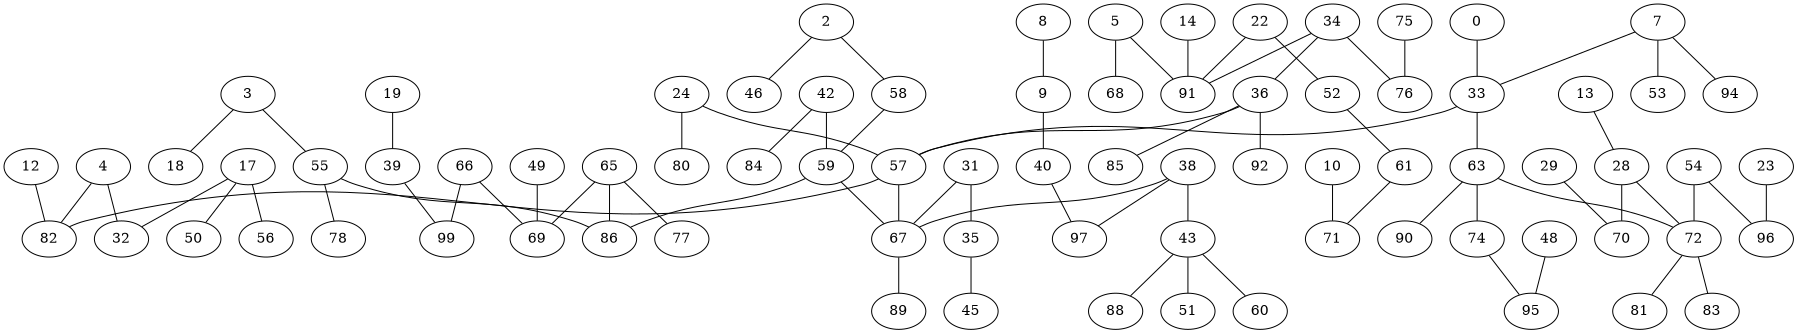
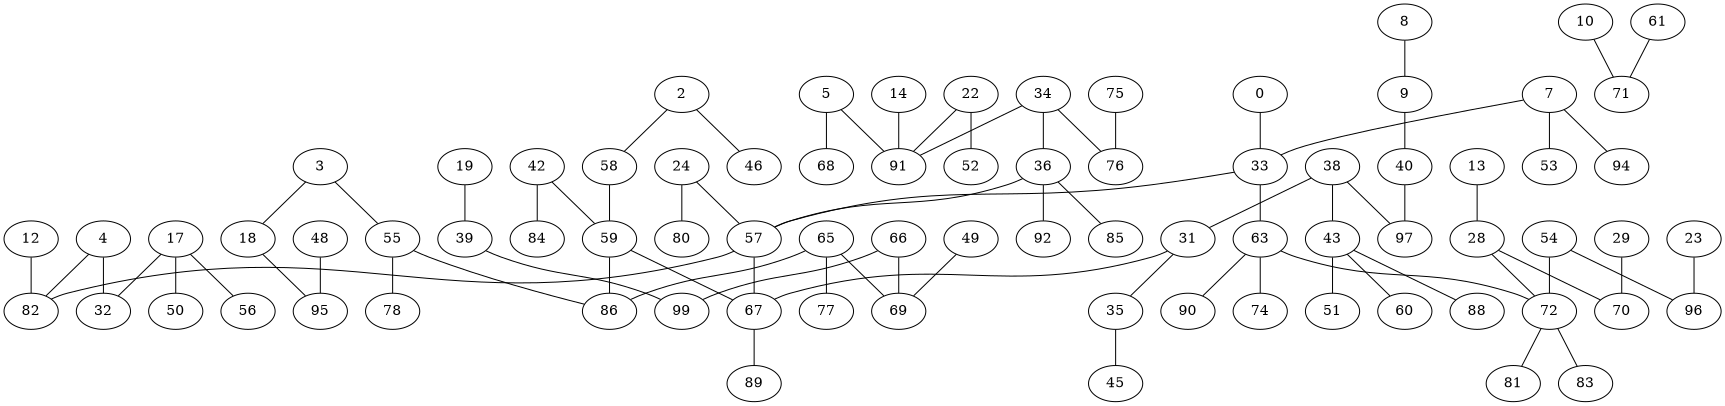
(1372, 134) -> none
(1043, 203) -> (1268, 199)
(1504, 275) -> (284, 275)
